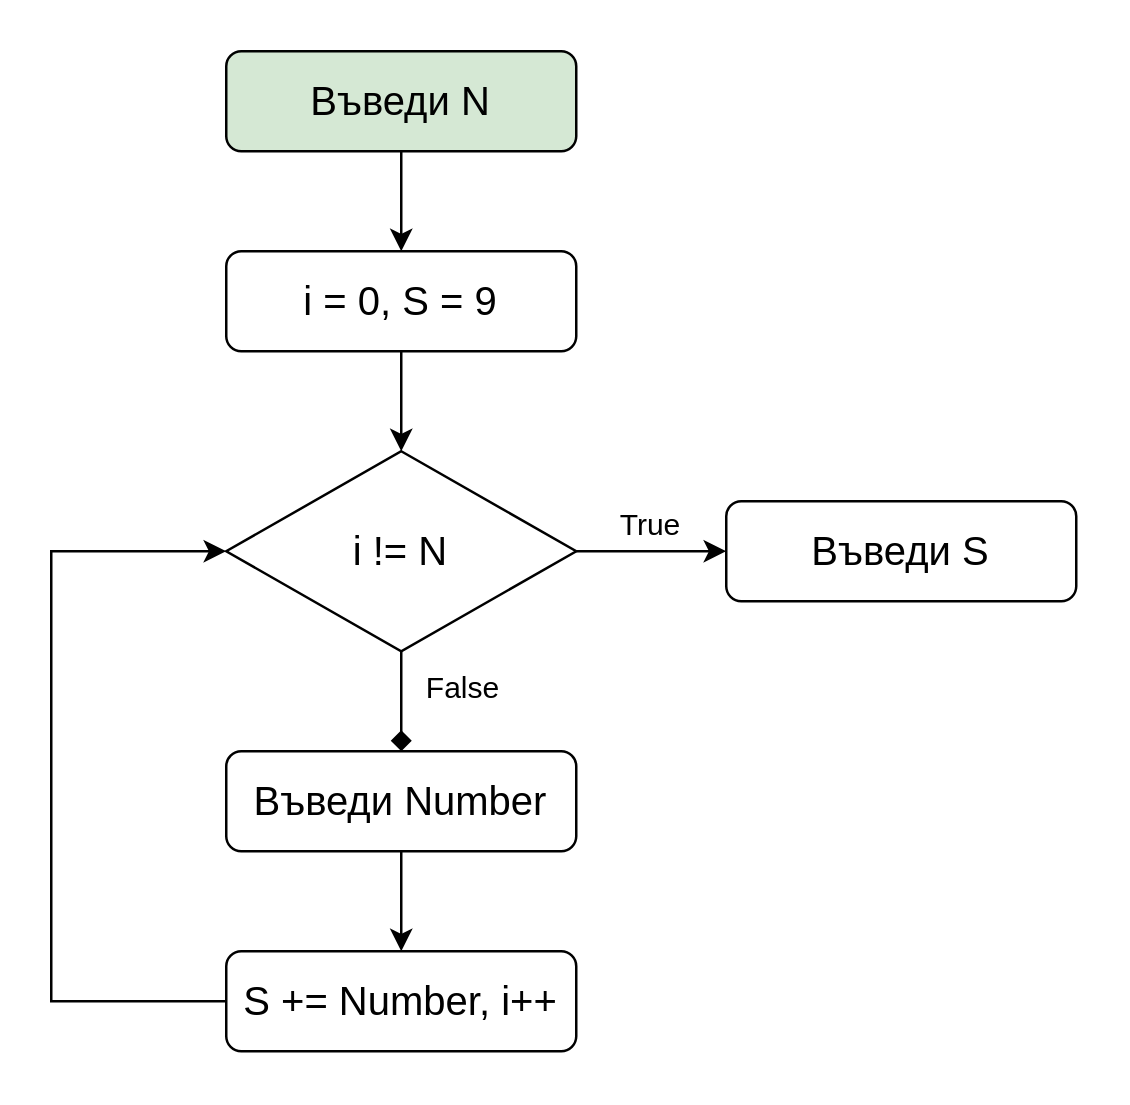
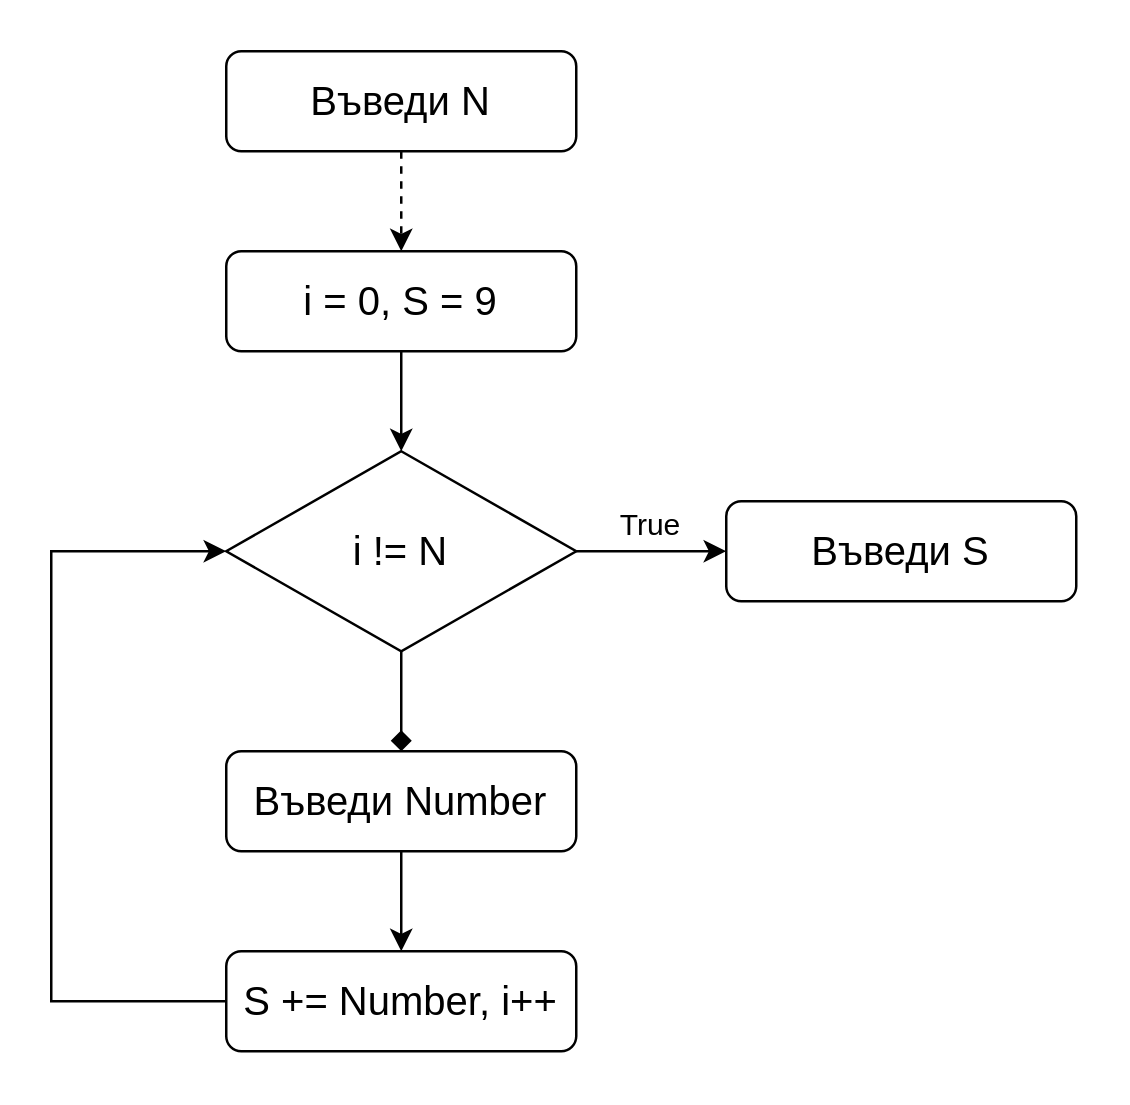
(401, 101) -> (401, 101)
(401, 192) -> (401, 192)
(464, 689) -> none
